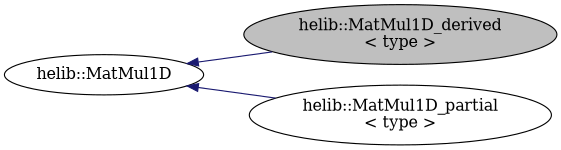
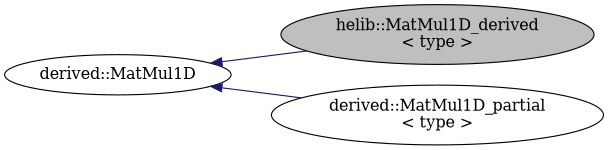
(104, 75) -> (118, 75)
(400, 115) -> (437, 115)
